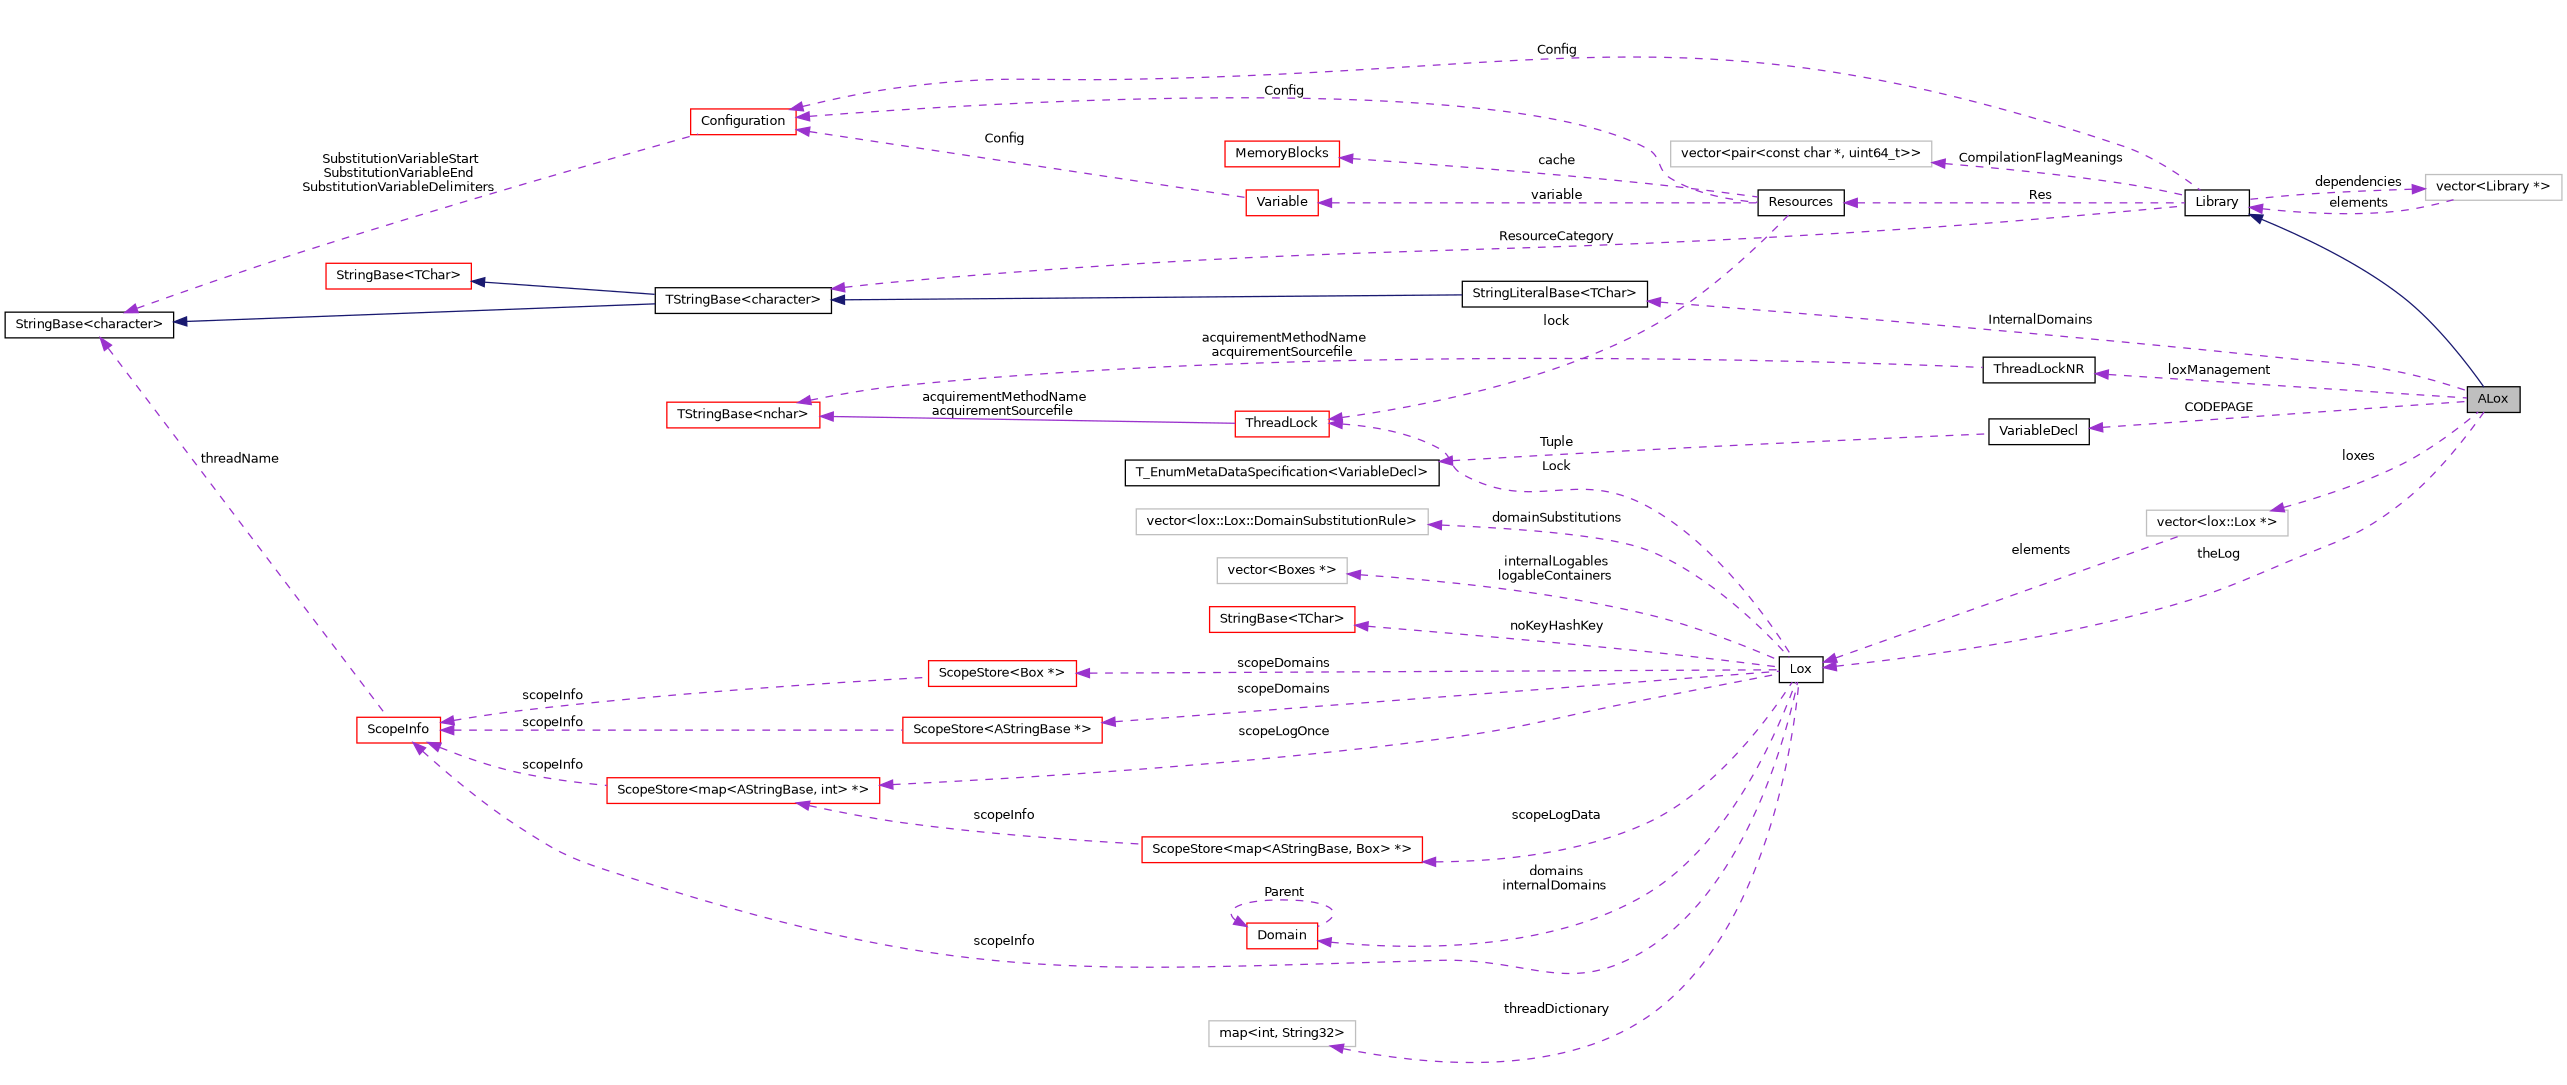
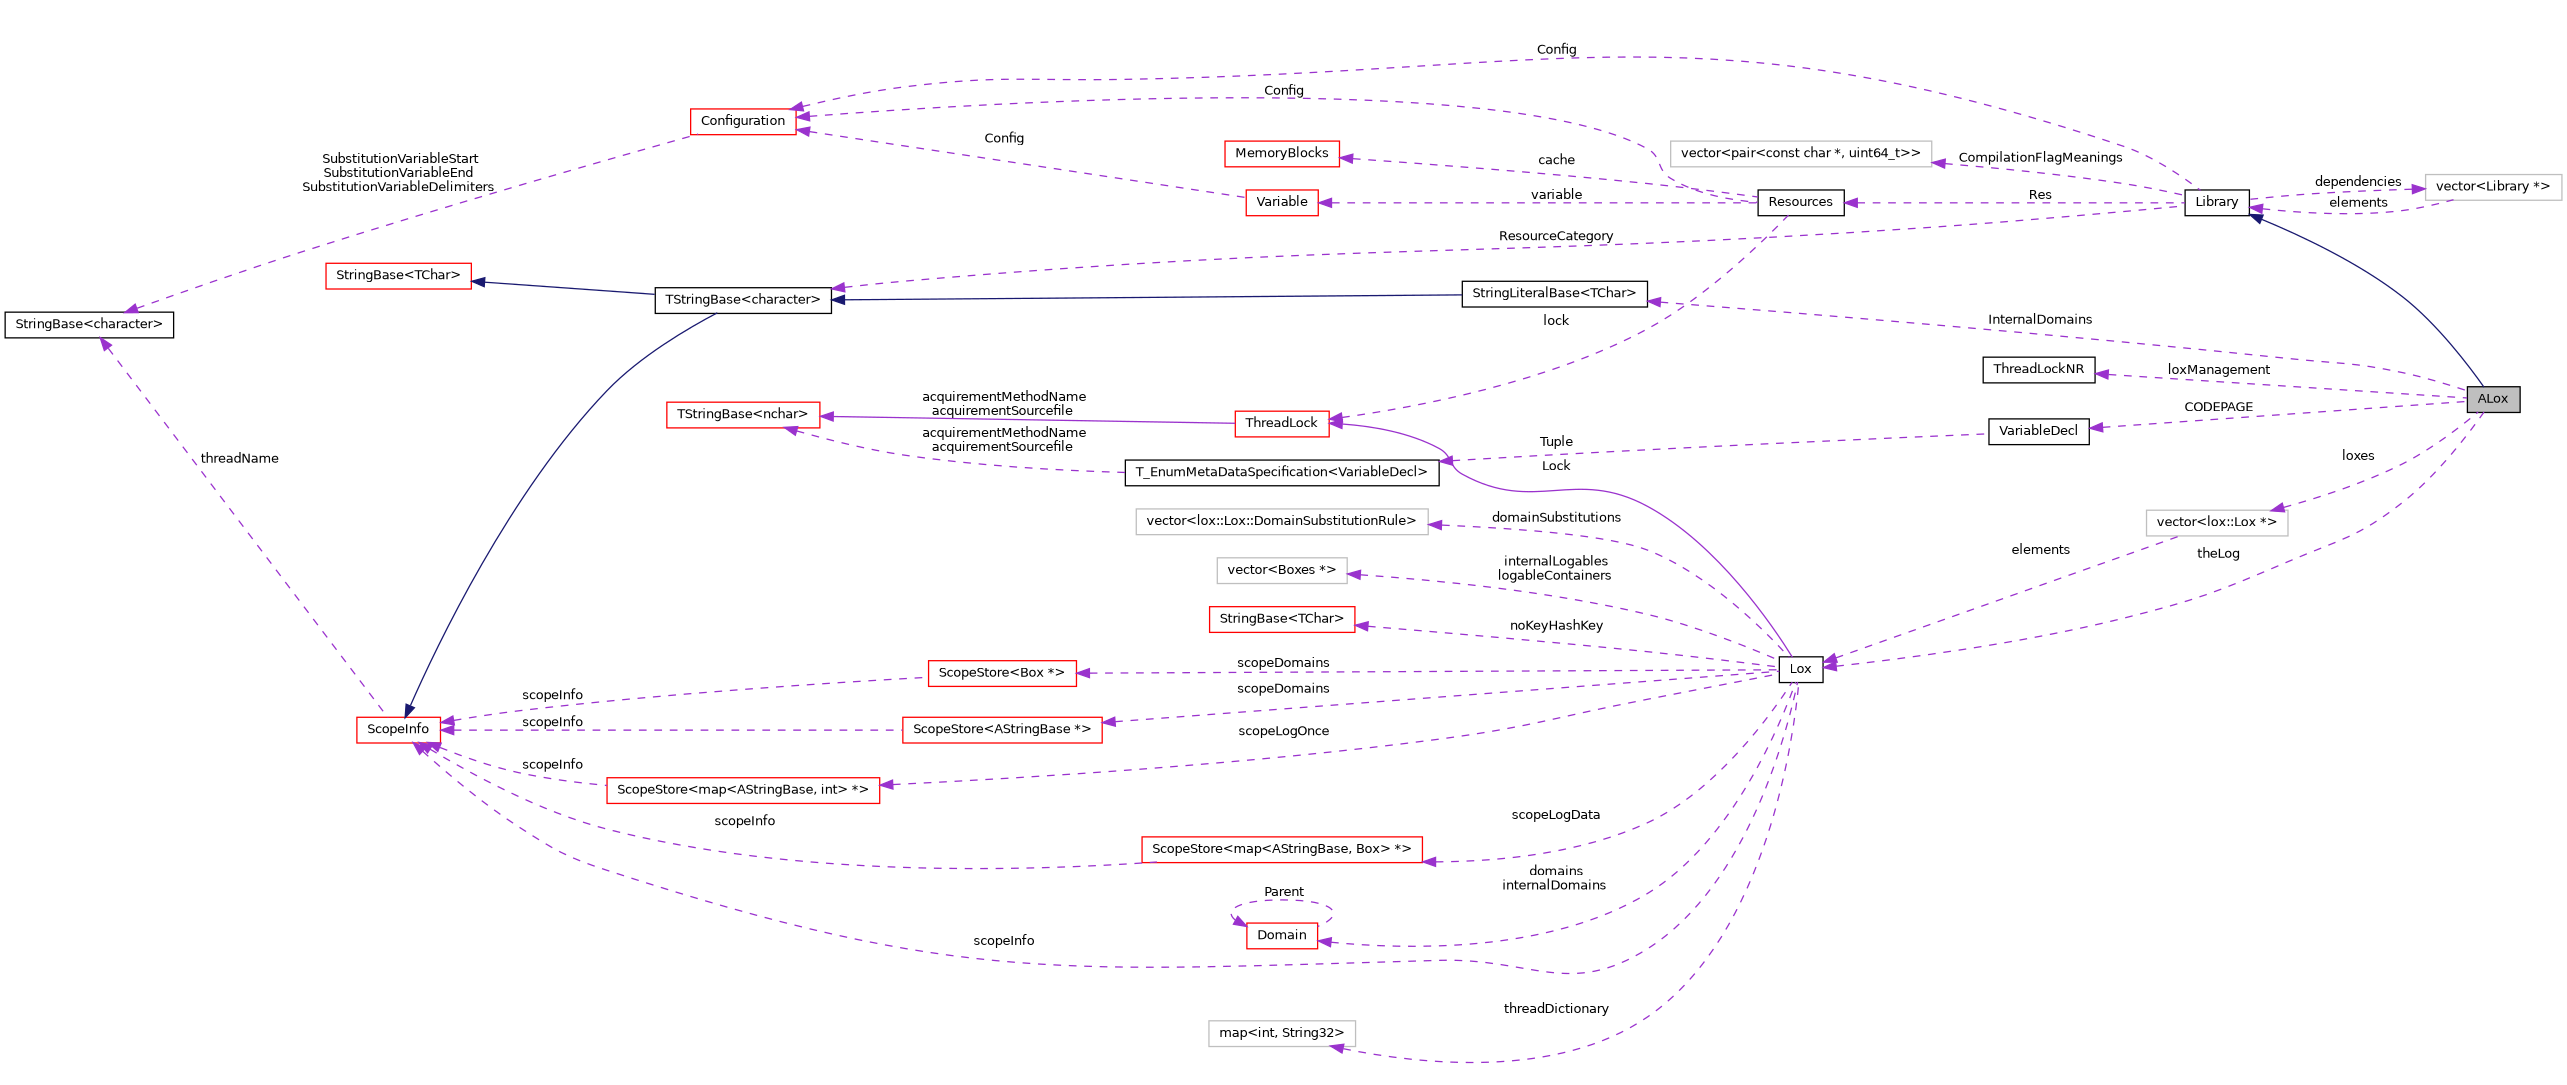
(421, 313) -> (533, 483)
(1396, 360) -> (960, 462)
(1593, 490) -> (1593, 490)
(975, 831) -> (783, 859)
